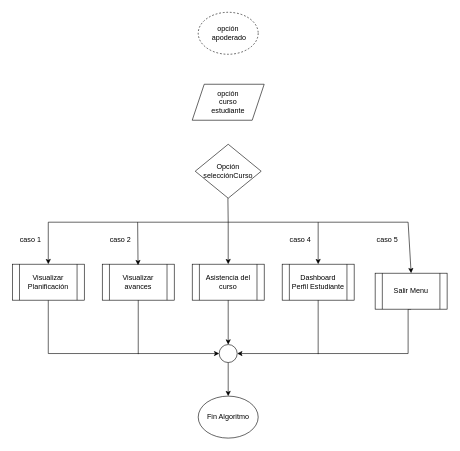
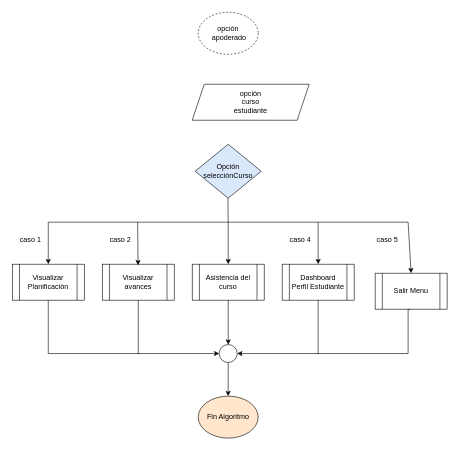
(228, 102) -> (251, 102)
(228, 171) -> (228, 171)
(228, 417) -> (228, 417)
